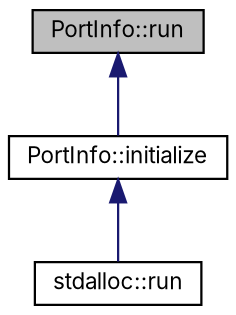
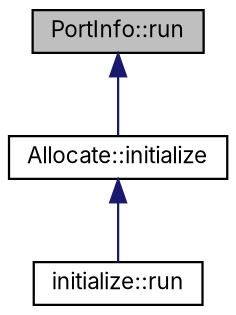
(118, 158) -> (118, 158)
(118, 284) -> (118, 284)
